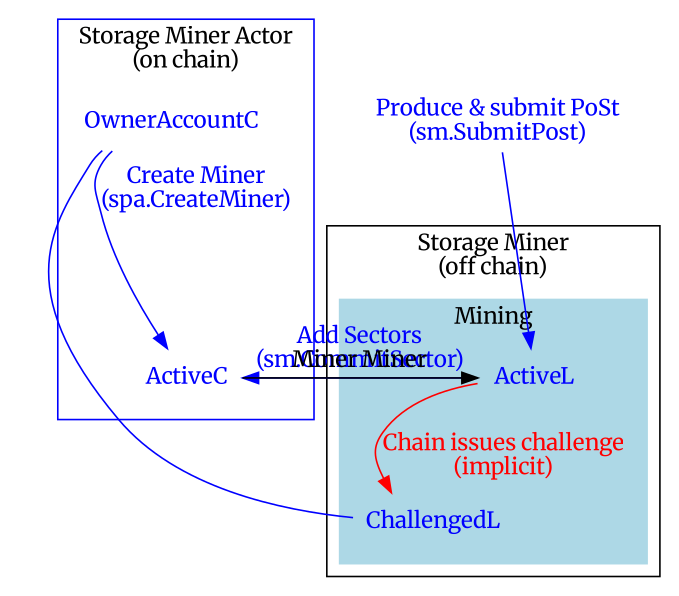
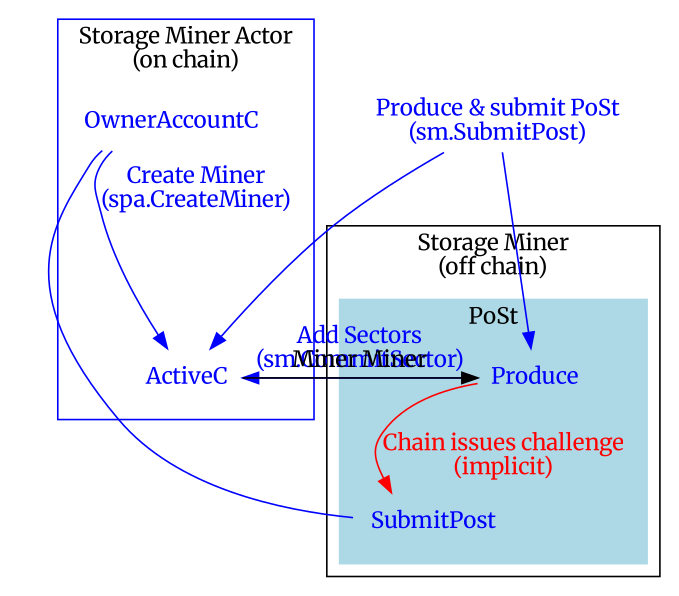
none -> (346, 216)
(493, 318) -> (493, 318)
(535, 378) -> (535, 378)
(434, 522) -> (434, 522)
